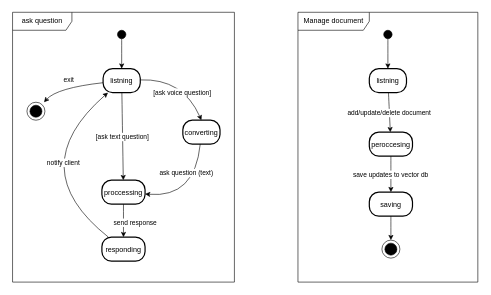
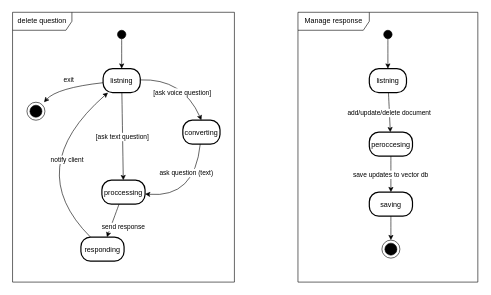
(42, 21) -> (42, 21)
(334, 21) -> (334, 21)
(123, 249) -> (102, 249)
